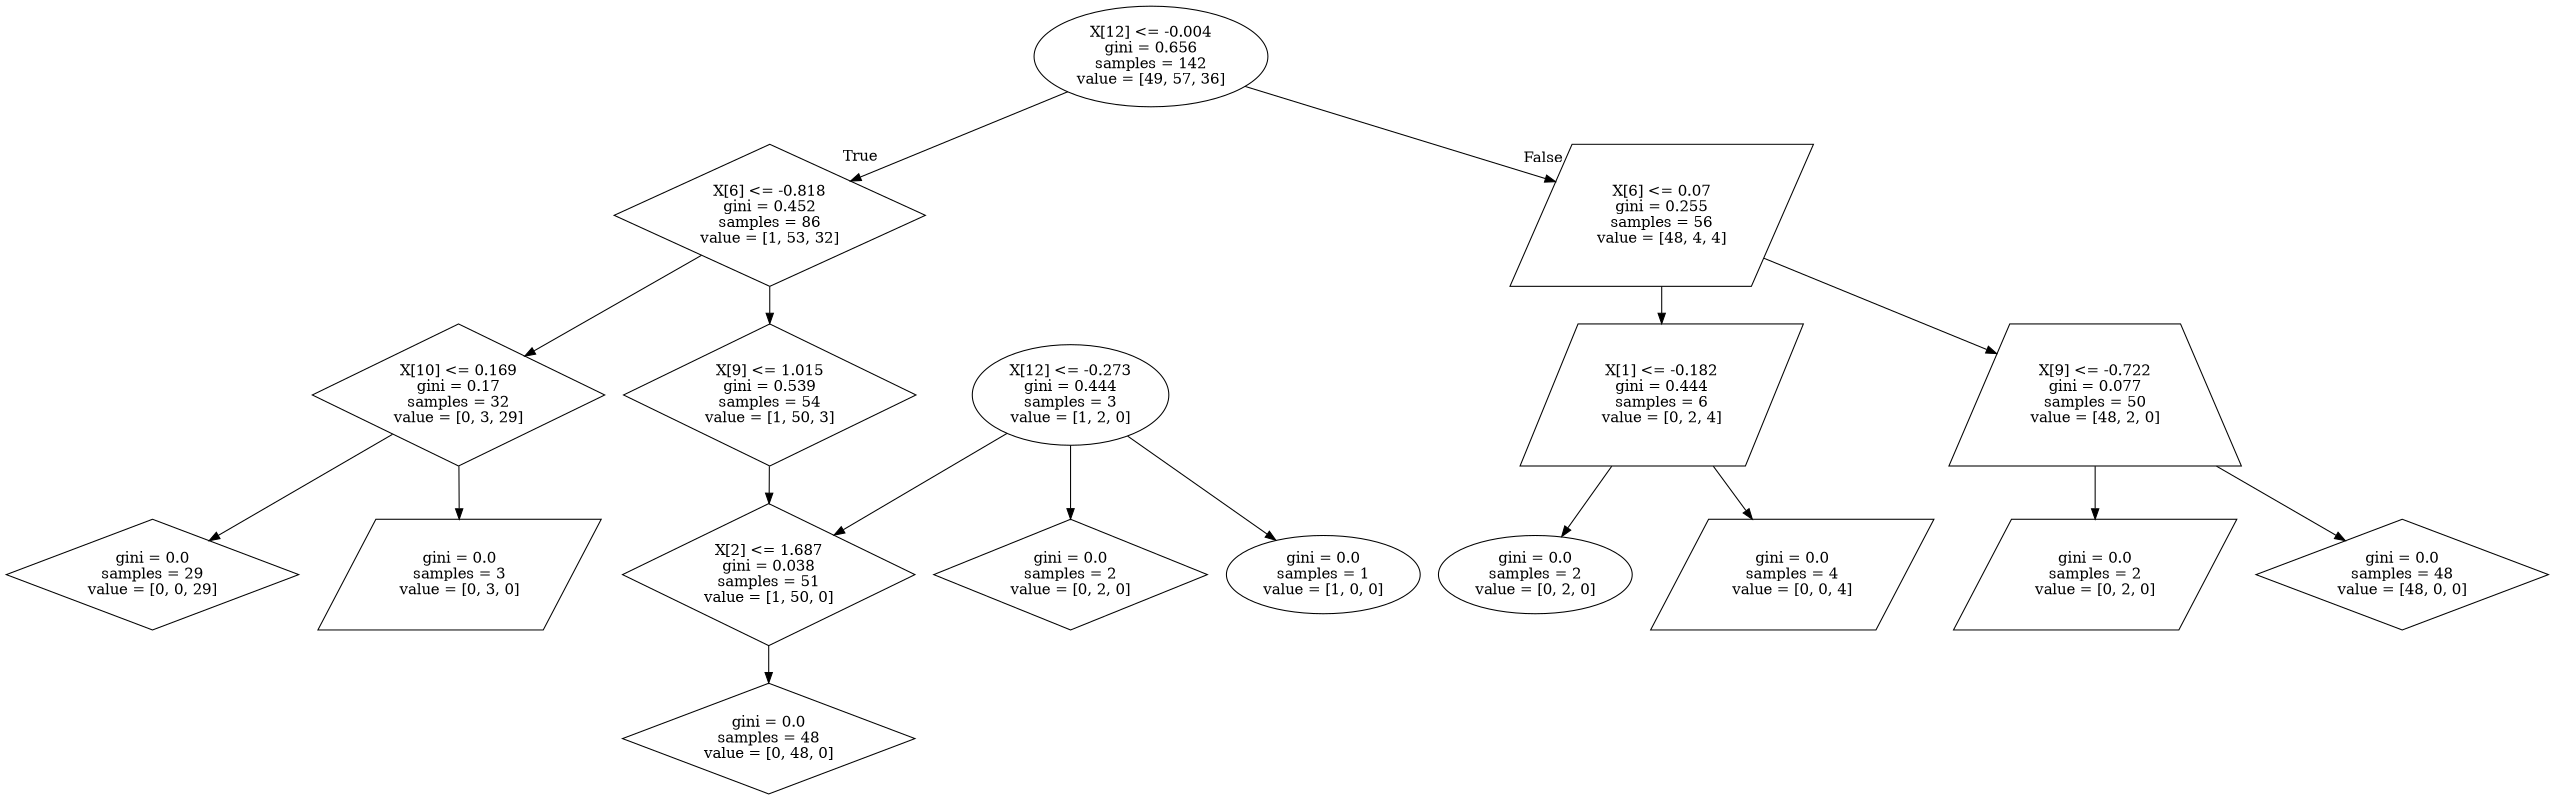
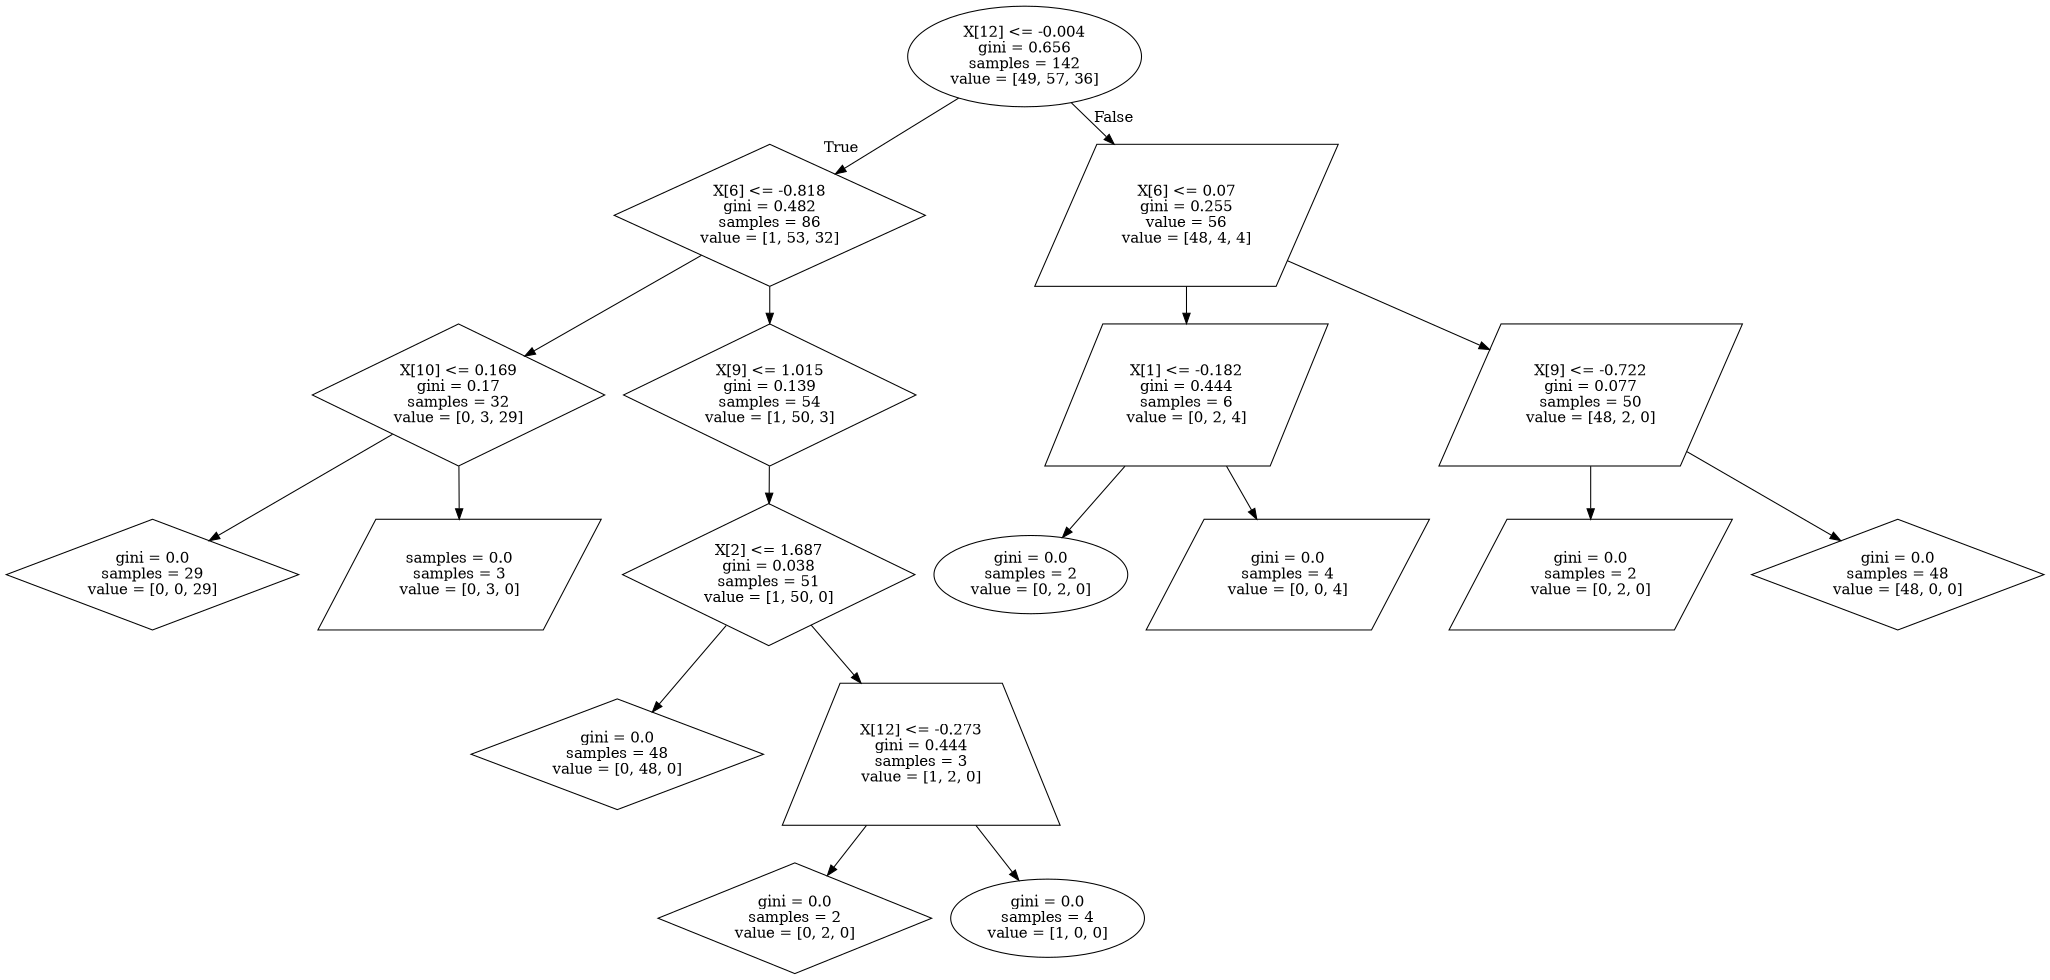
(770, 215) -> (770, 215)
(1662, 215) -> (1186, 215)
(770, 395) -> (770, 395)
(1071, 395) -> (921, 754)
(2095, 395) -> (1591, 395)
(925, 482) -> (833, 650)
(460, 575) -> (460, 575)
(1323, 575) -> (1048, 918)
